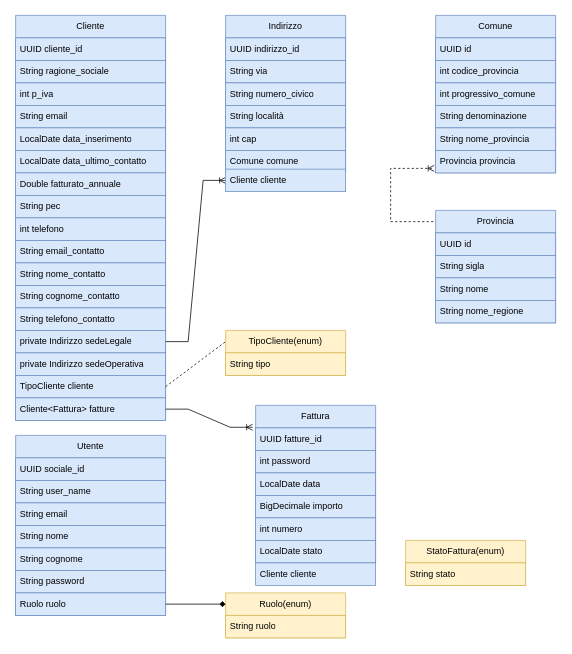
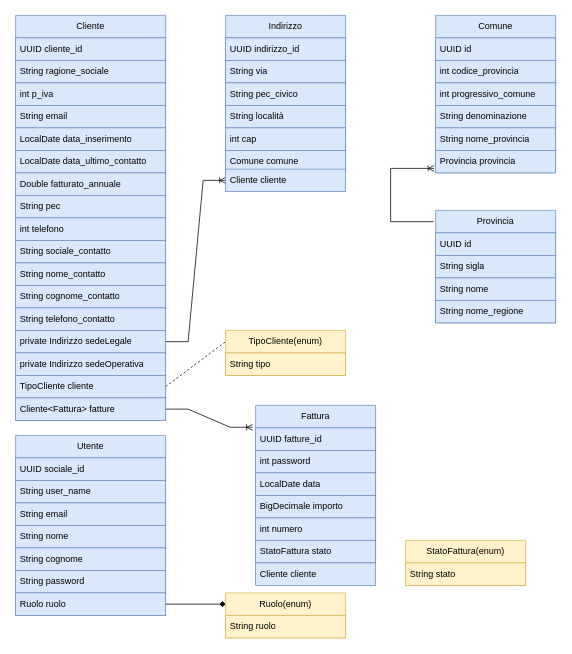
(276, 94) -> (268, 94)
(390, 194) -> (390, 194)
(68, 252) -> (73, 252)
(295, 552) -> (304, 552)
